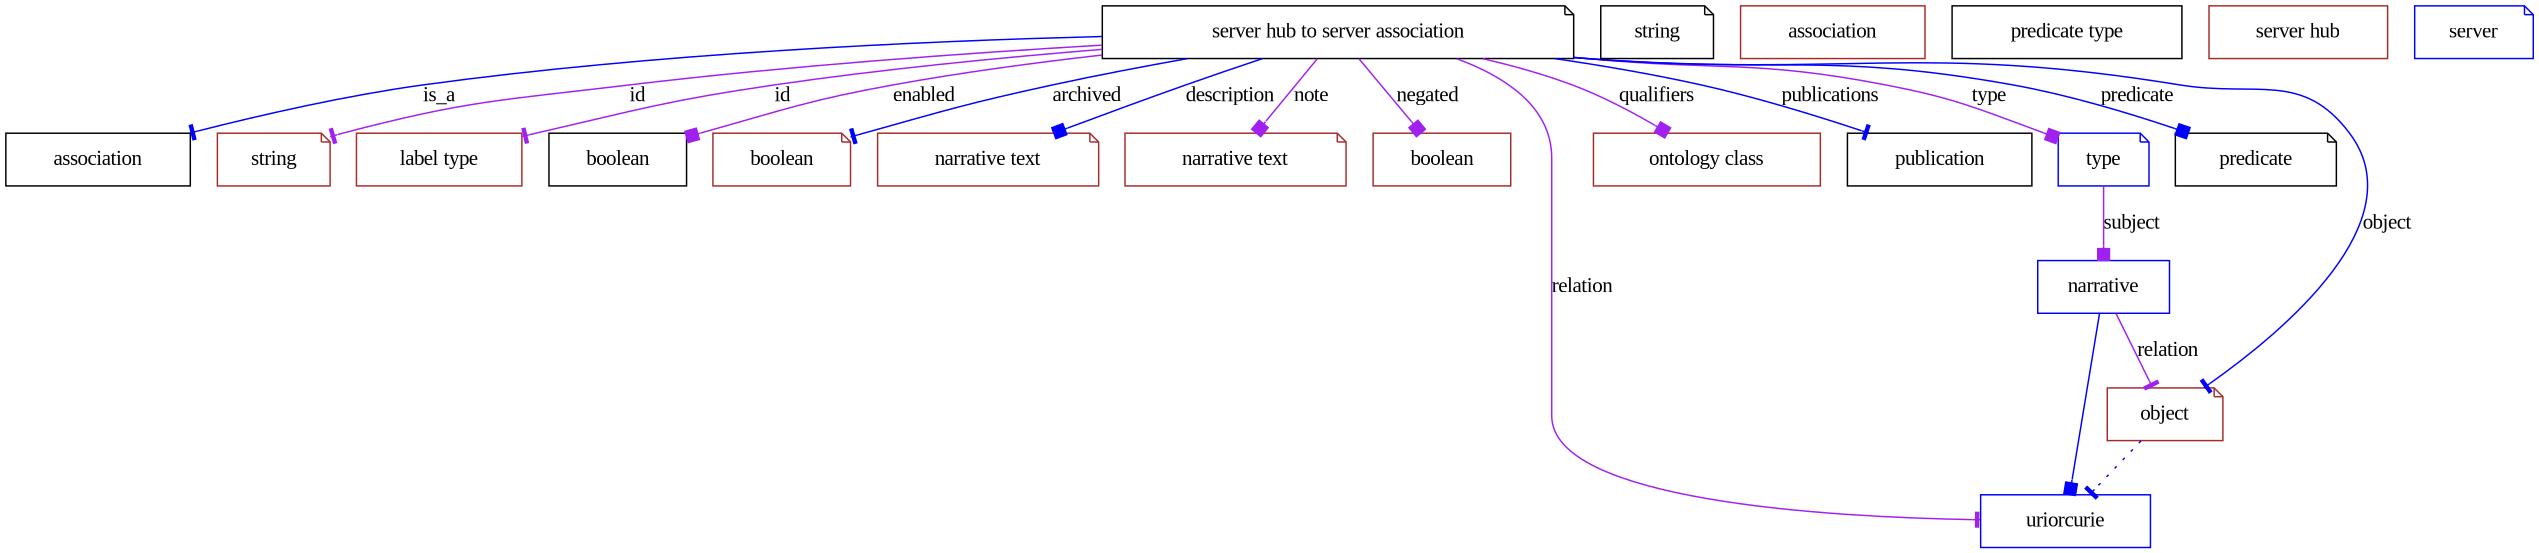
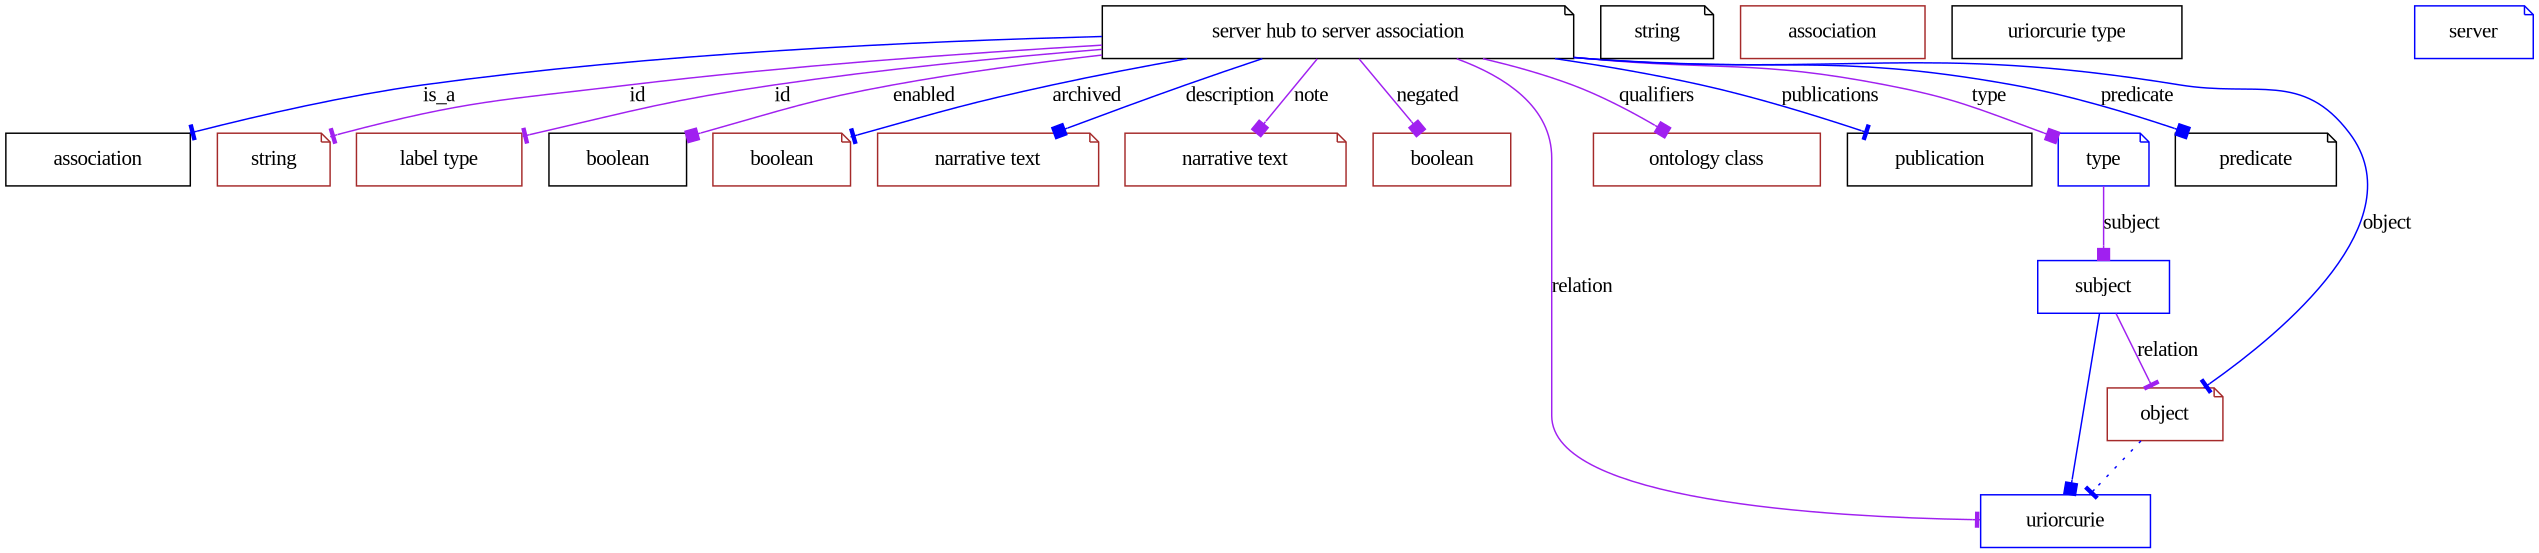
(2067, 32) -> (2067, 32)
(2298, 32) -> none
(2104, 287) -> (2104, 287)
